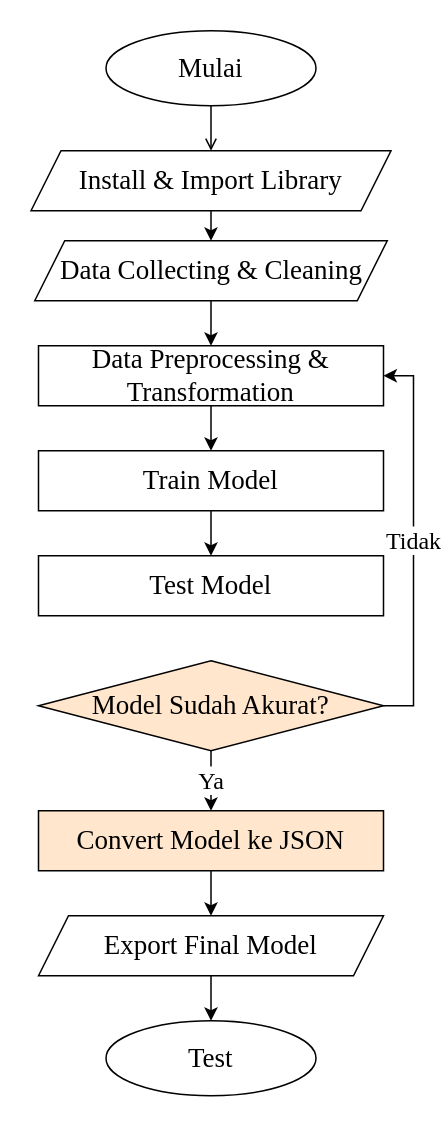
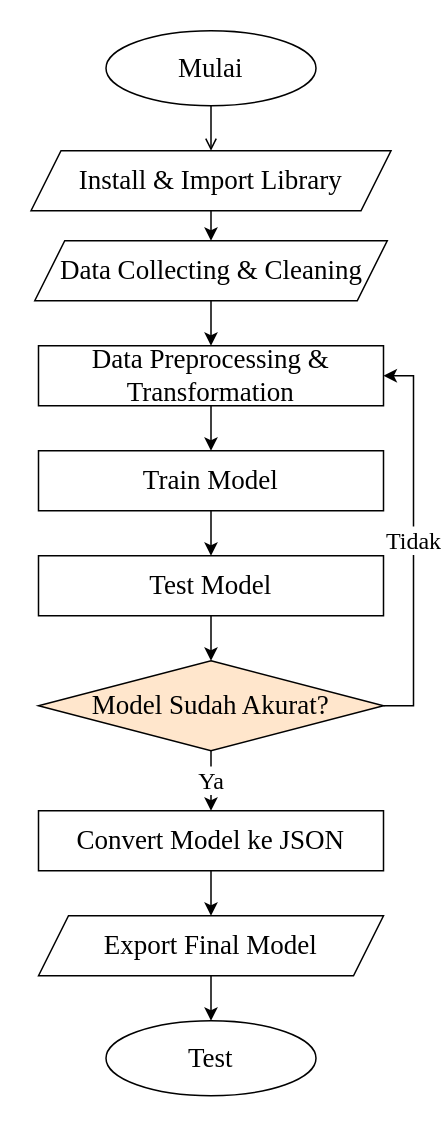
none -> (211, 633)
(211, 841) -> (211, 841)
